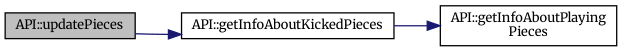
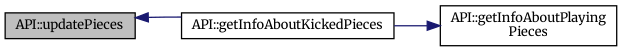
(152, 34) -> (165, 17)
